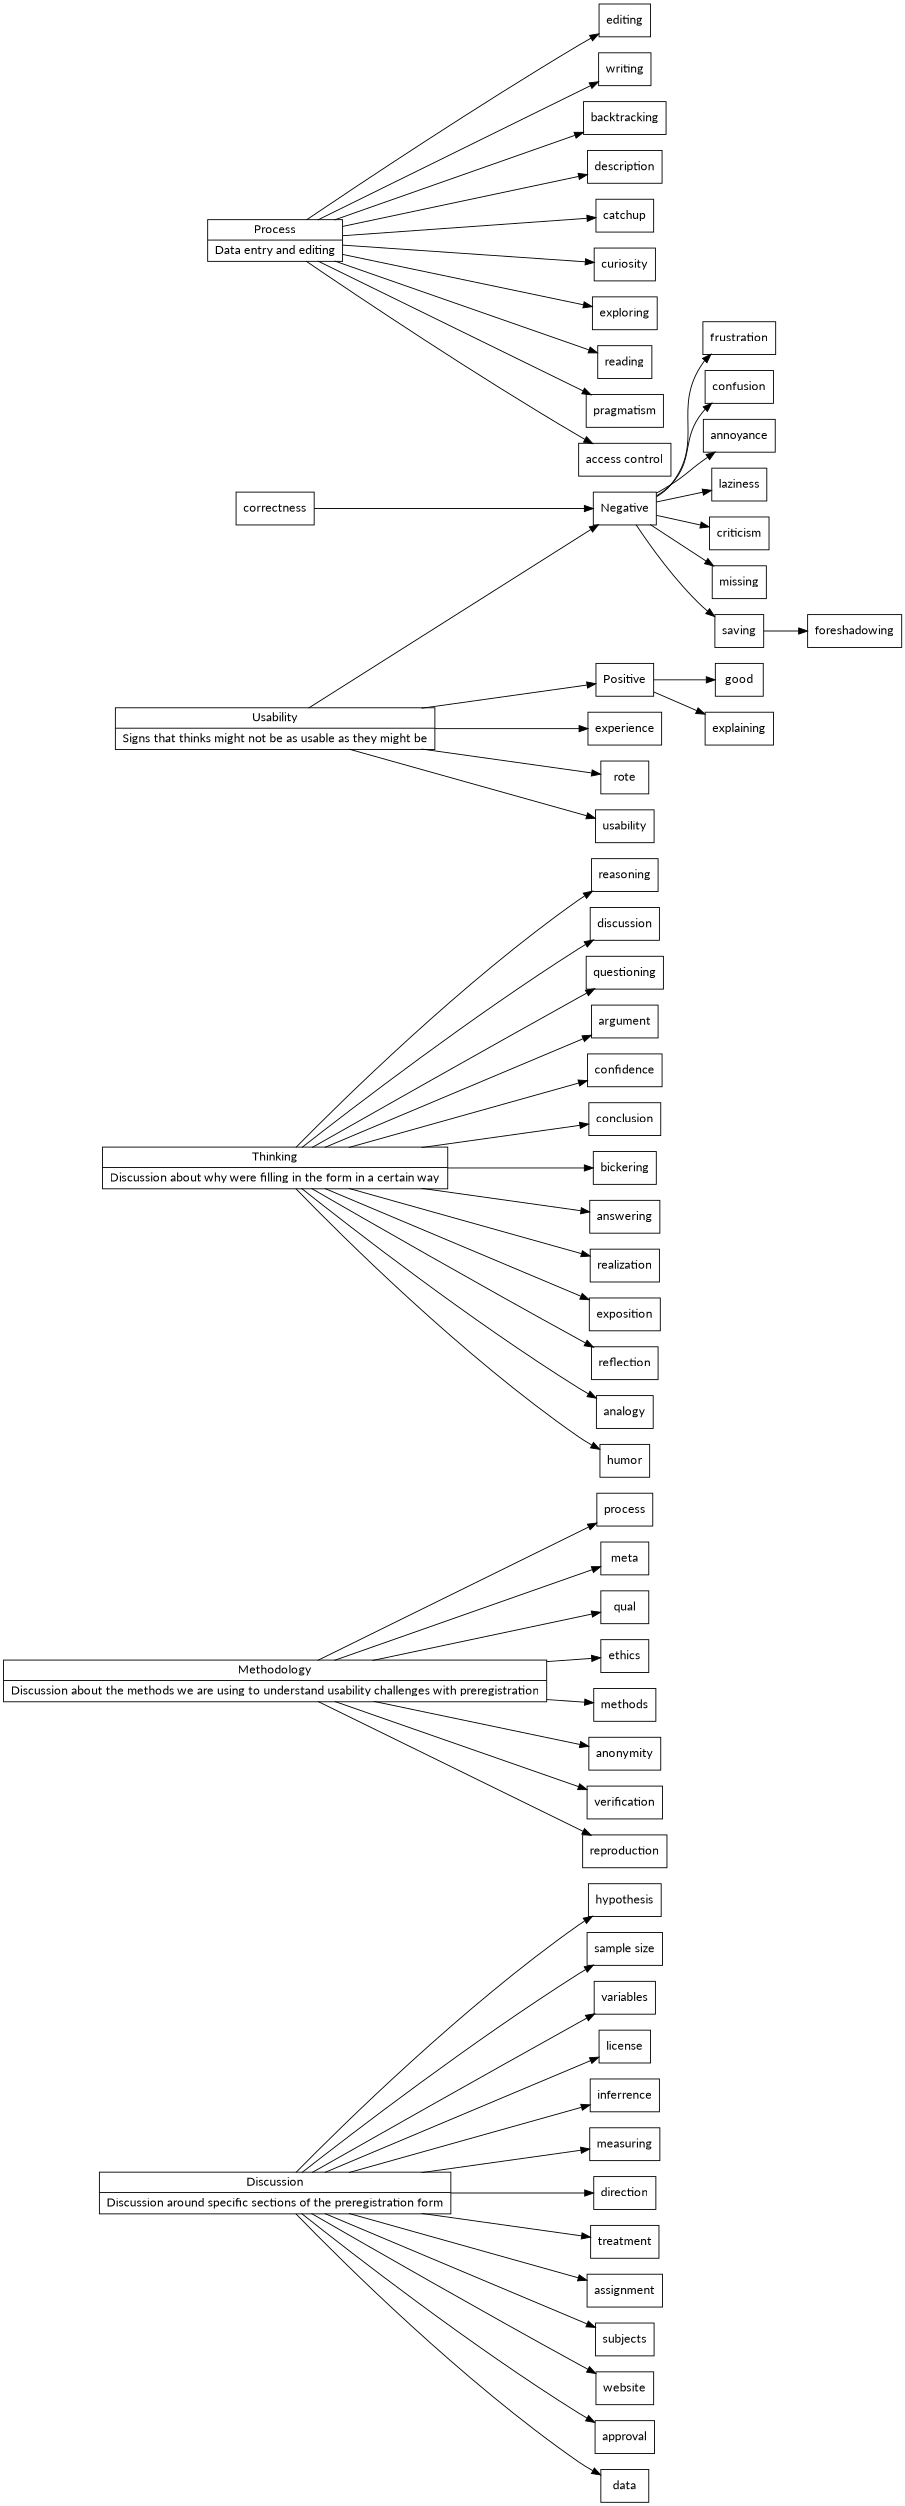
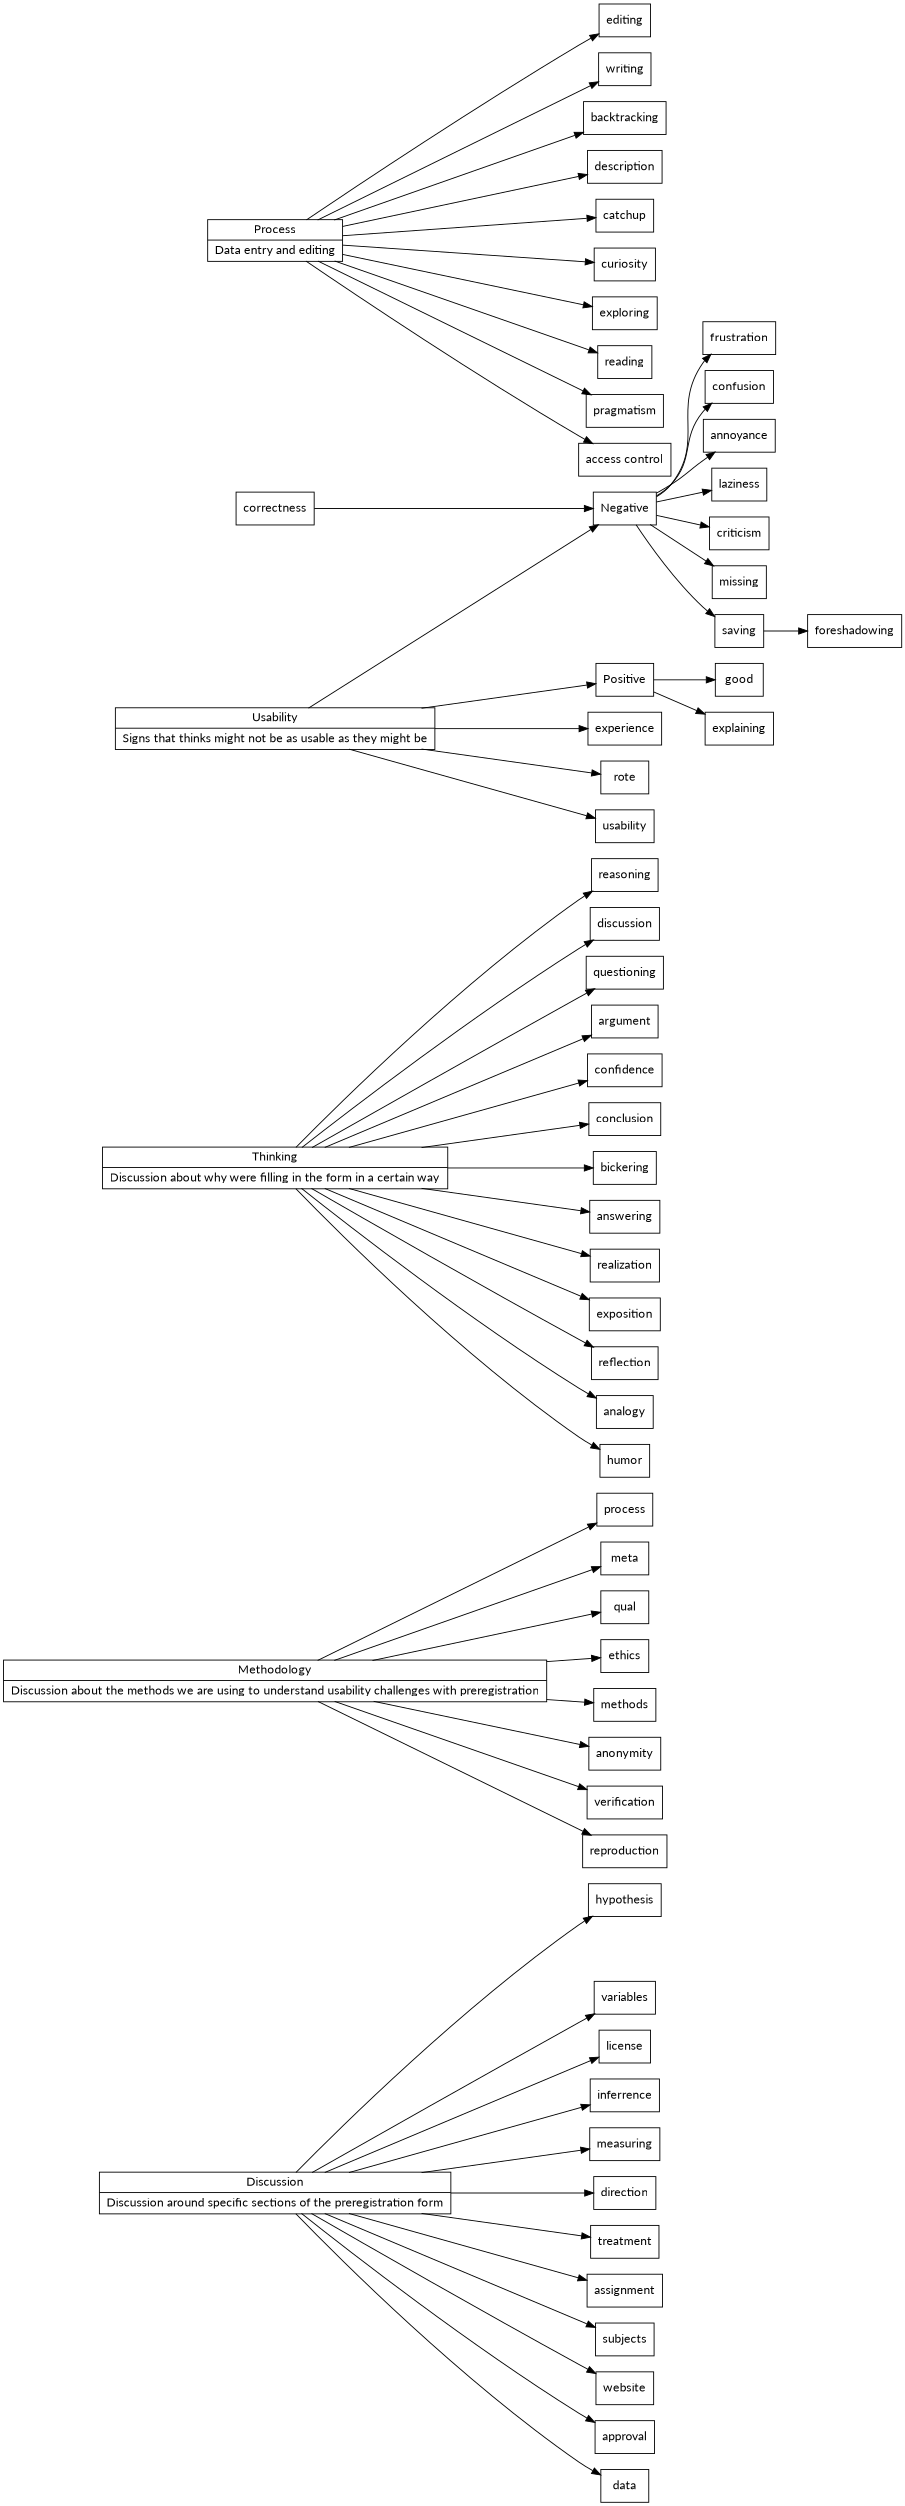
(625, 1949) -> none
